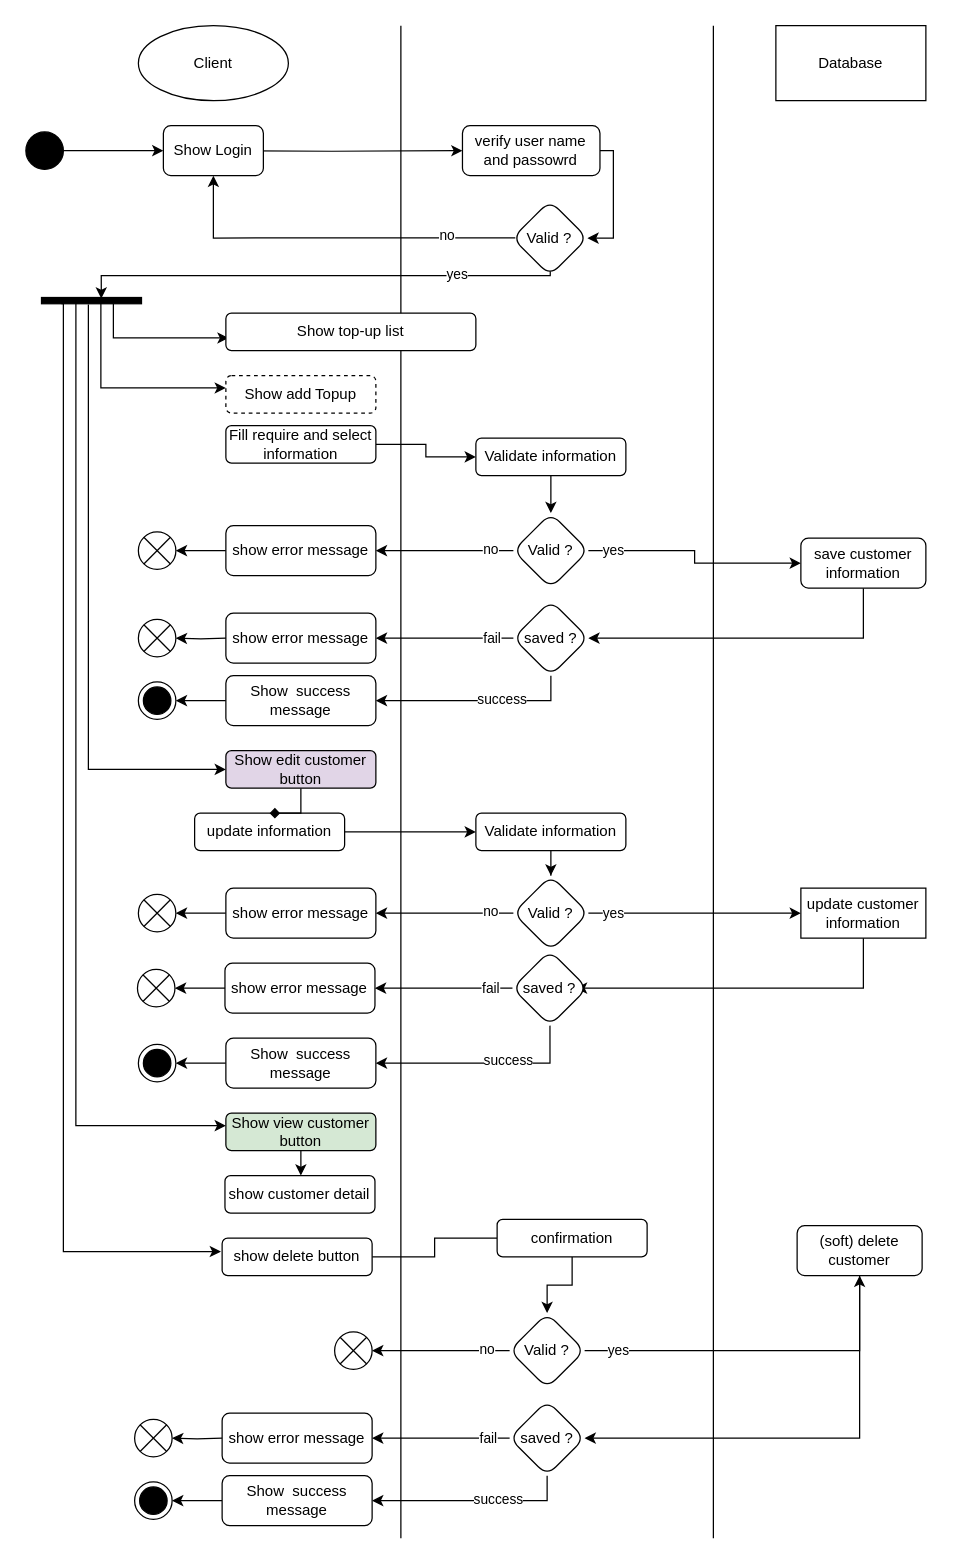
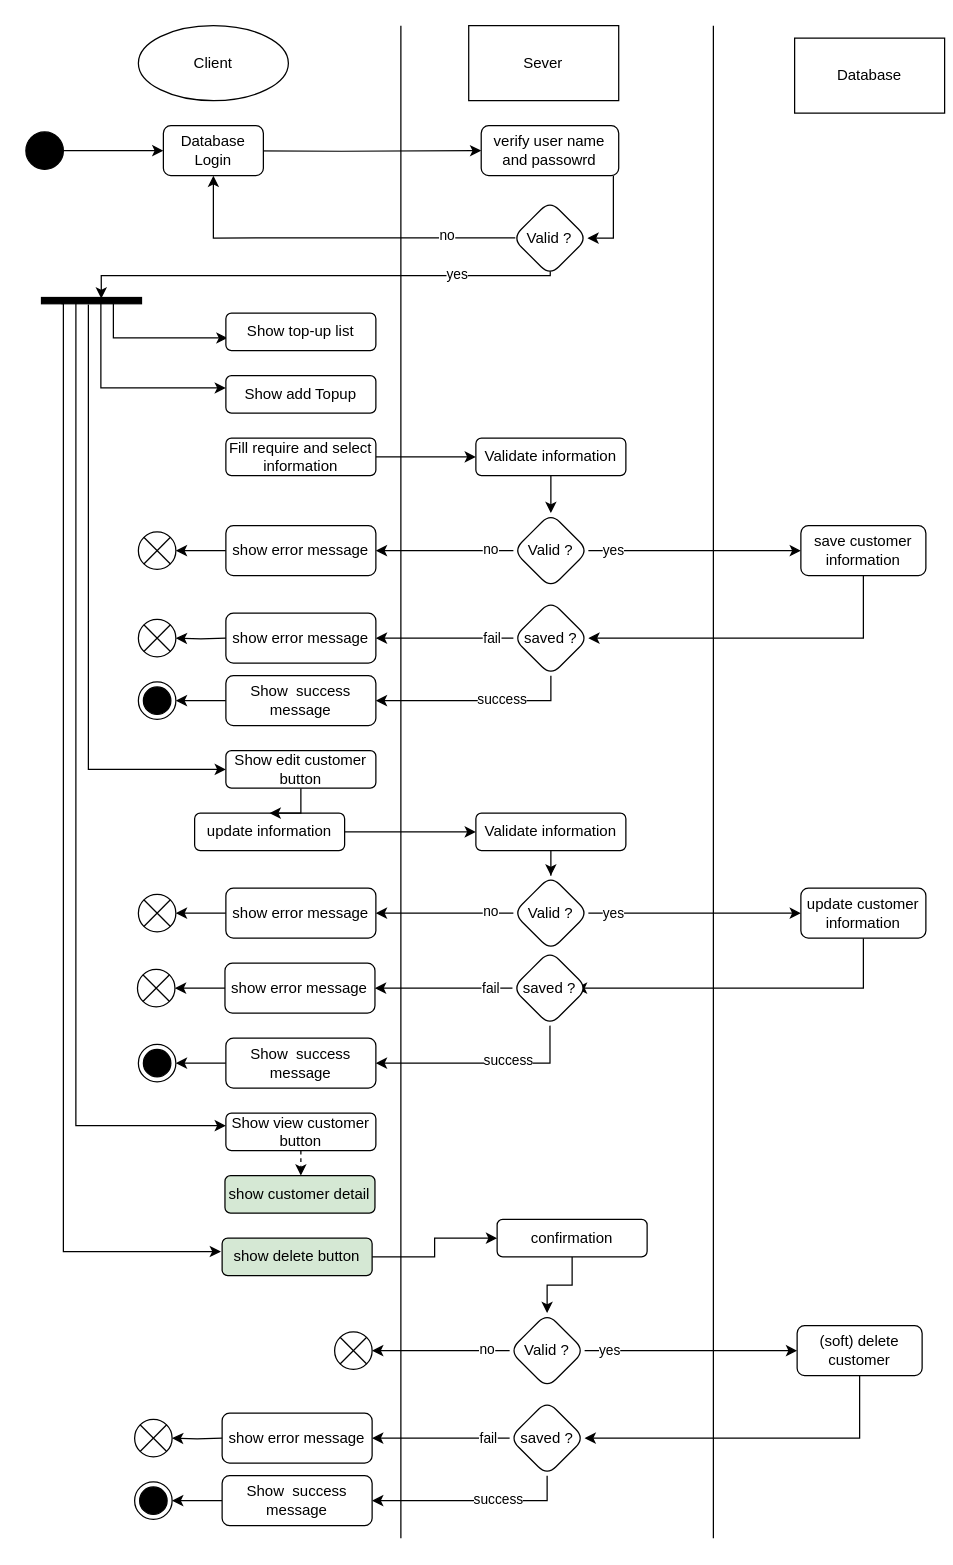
none -> (543, 63)
(851, 63) -> (869, 76)
(213, 151) -> (213, 151)
(531, 151) -> (550, 151)
(351, 332) -> (301, 332)
(301, 394) -> (301, 394)
(301, 444) -> (301, 457)
(863, 563) -> (863, 551)
(301, 769) -> (301, 769)
(280, 813) -> (279, 813)
(863, 913) -> (863, 913)
(301, 1132) -> (301, 1132)
(301, 1160) -> (301, 1160)
(300, 1194) -> (300, 1194)
(490, 1238) -> (487, 1238)
(859, 1251) -> (859, 1351)
(297, 1257) -> (297, 1257)
